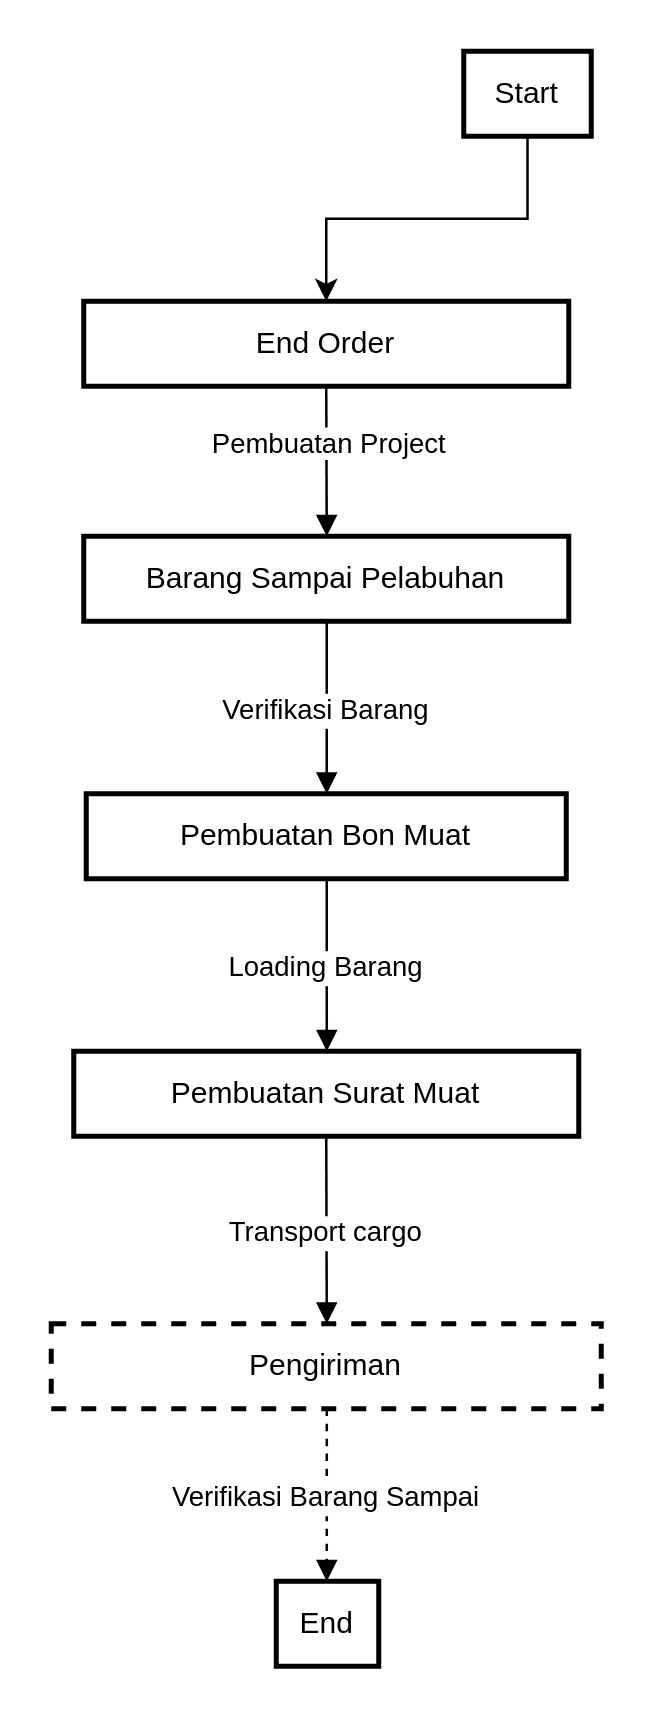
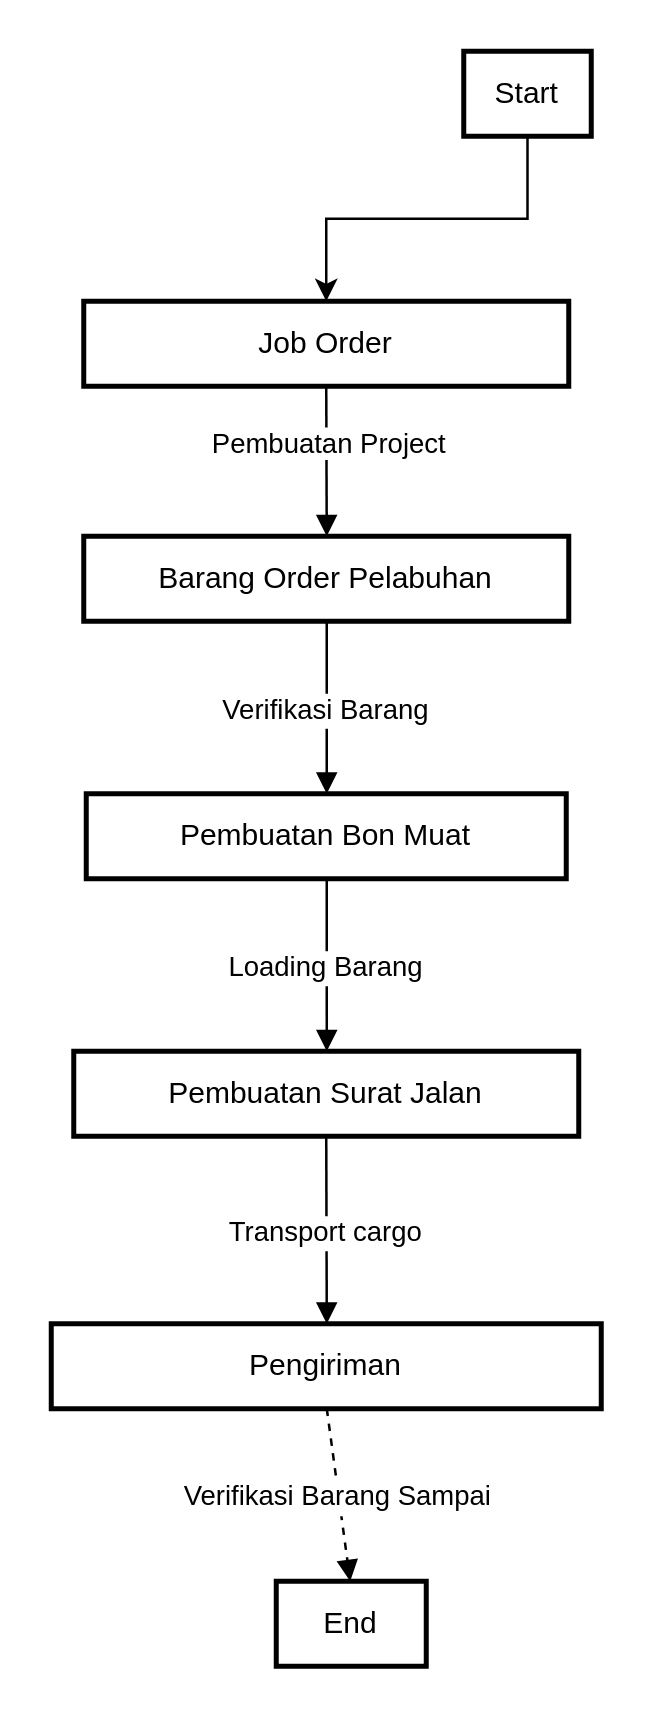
(326, 344) -> (326, 344)
(326, 579) -> (326, 579)
(326, 1094) -> (326, 1094)
(326, 1366) -> (326, 1366)
(328, 1624) -> (351, 1624)
